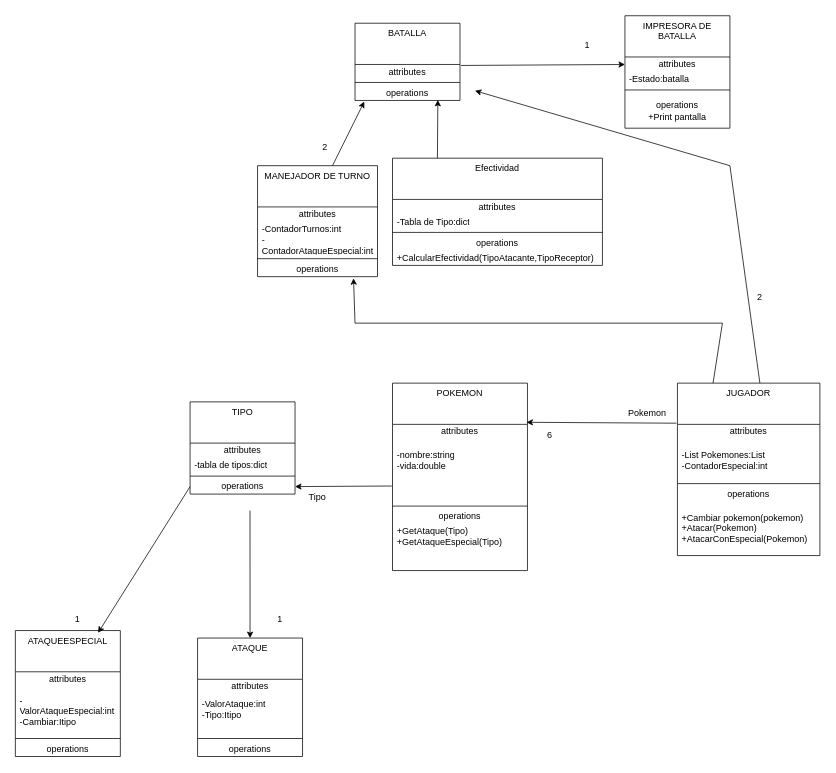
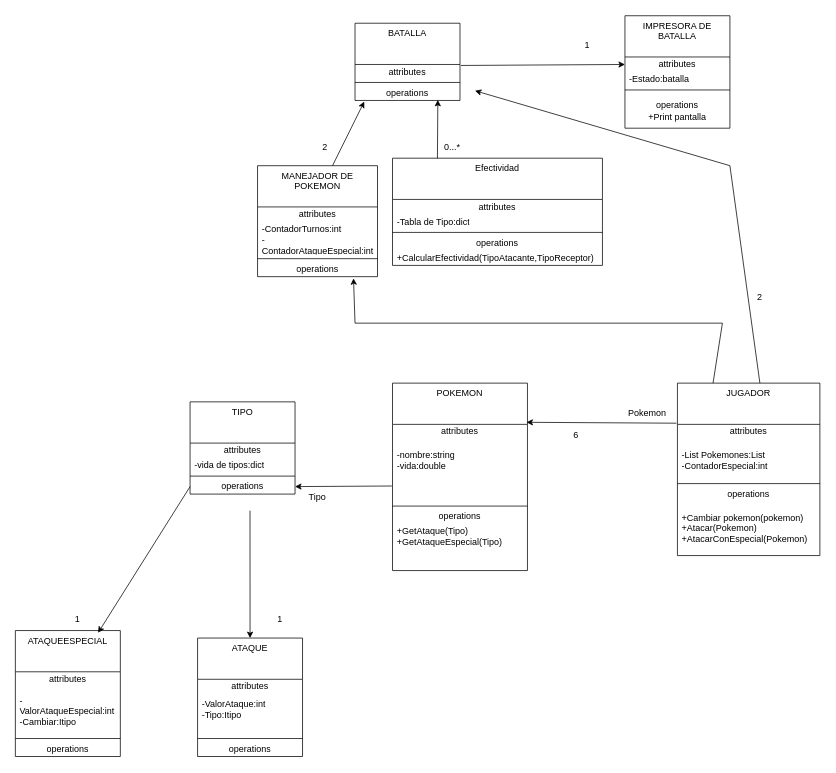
none -> (453, 147)
(318, 176) -> (318, 176)
(550, 435) -> (576, 435)
(238, 465) -> (235, 465)
